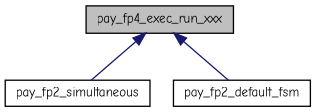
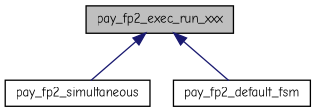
(160, 20) -> (160, 20)
